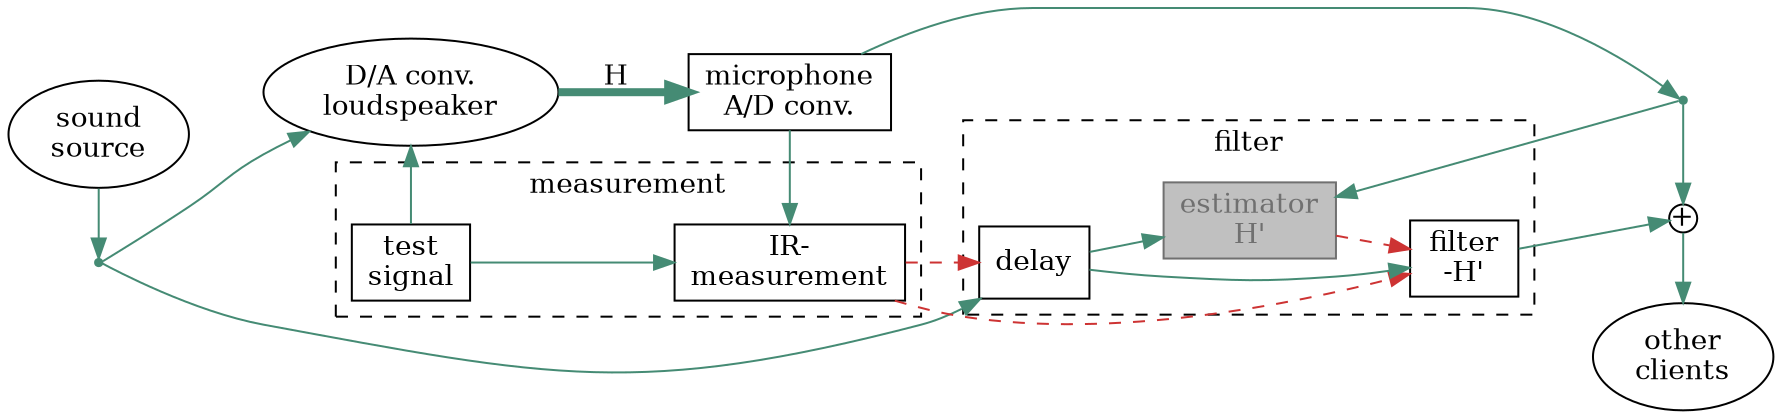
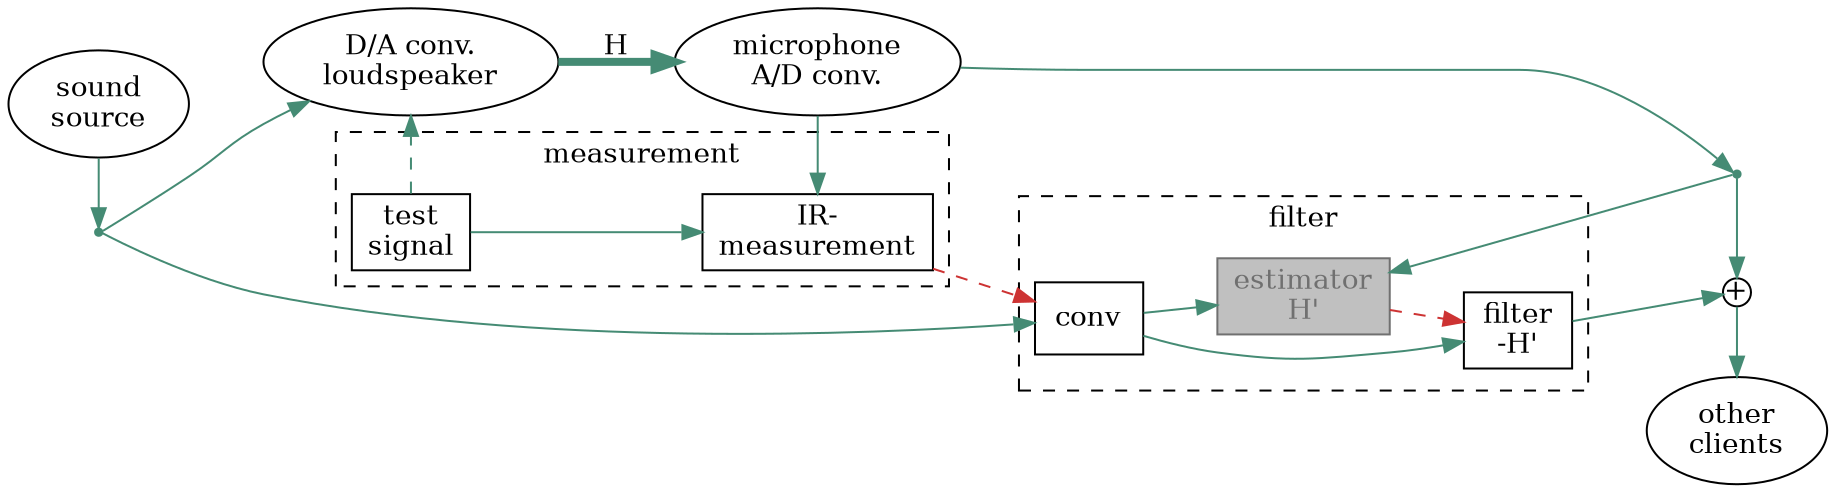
(790, 92) -> (818, 62)
(411, 195) -> (411, 165)
(1034, 263) -> (1089, 318)
(1143, 321) -> none
